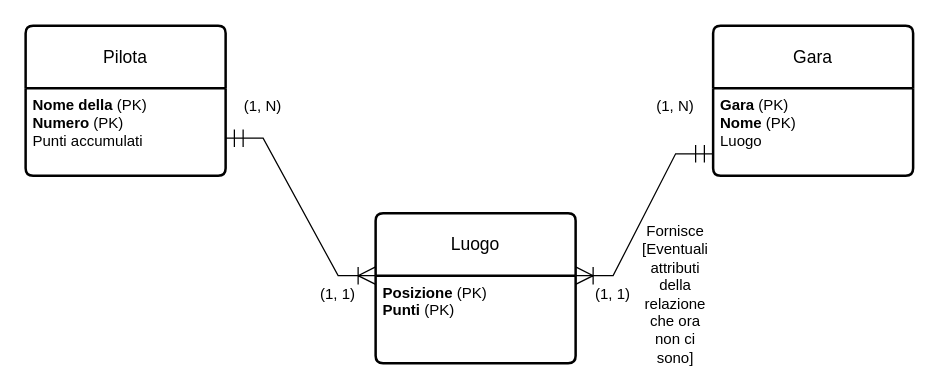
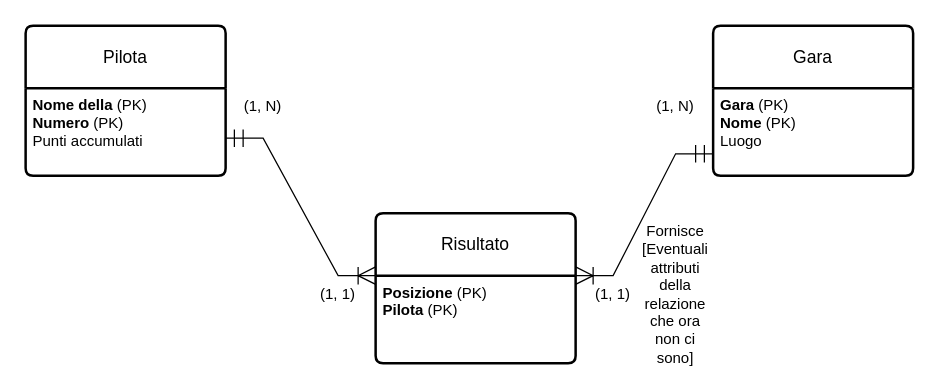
(476, 244) -> (476, 244)
(438, 302) -> (438, 302)
